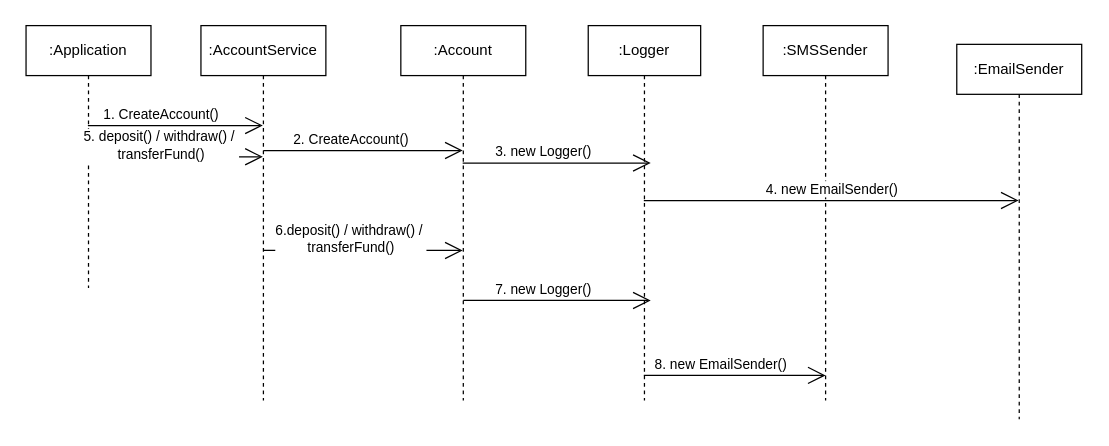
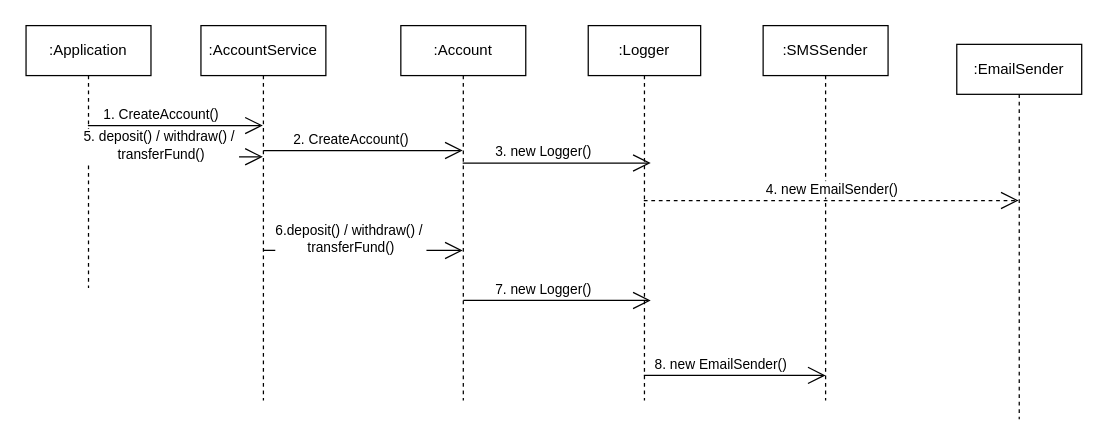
(831, 201) -> (831, 201)
